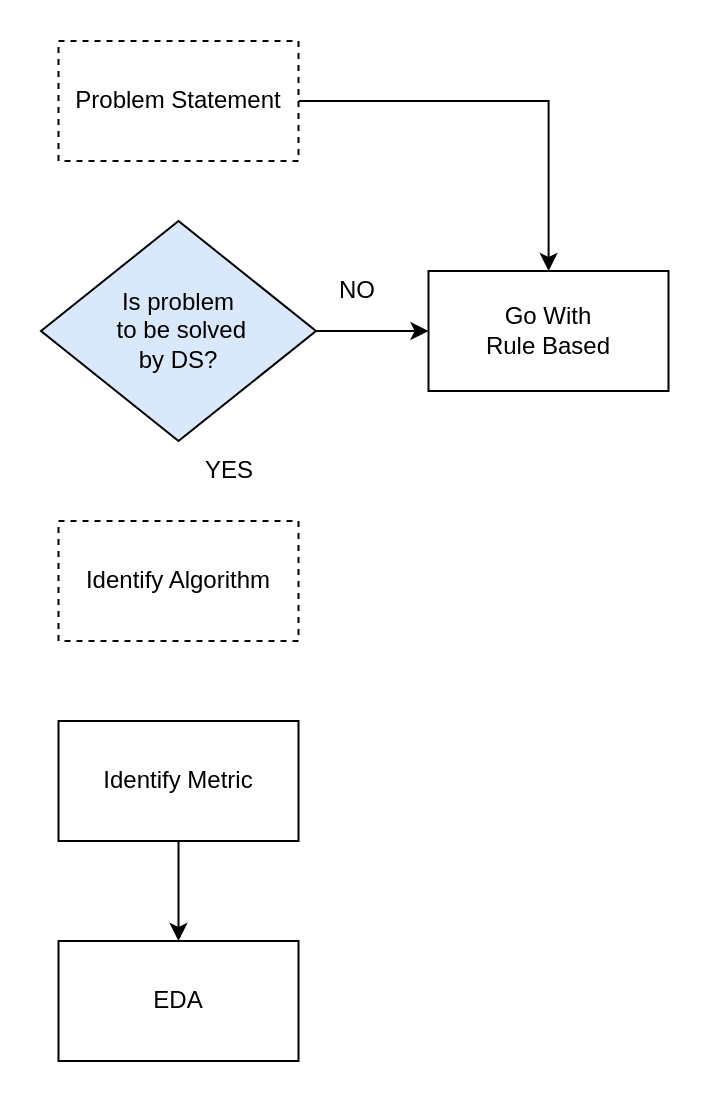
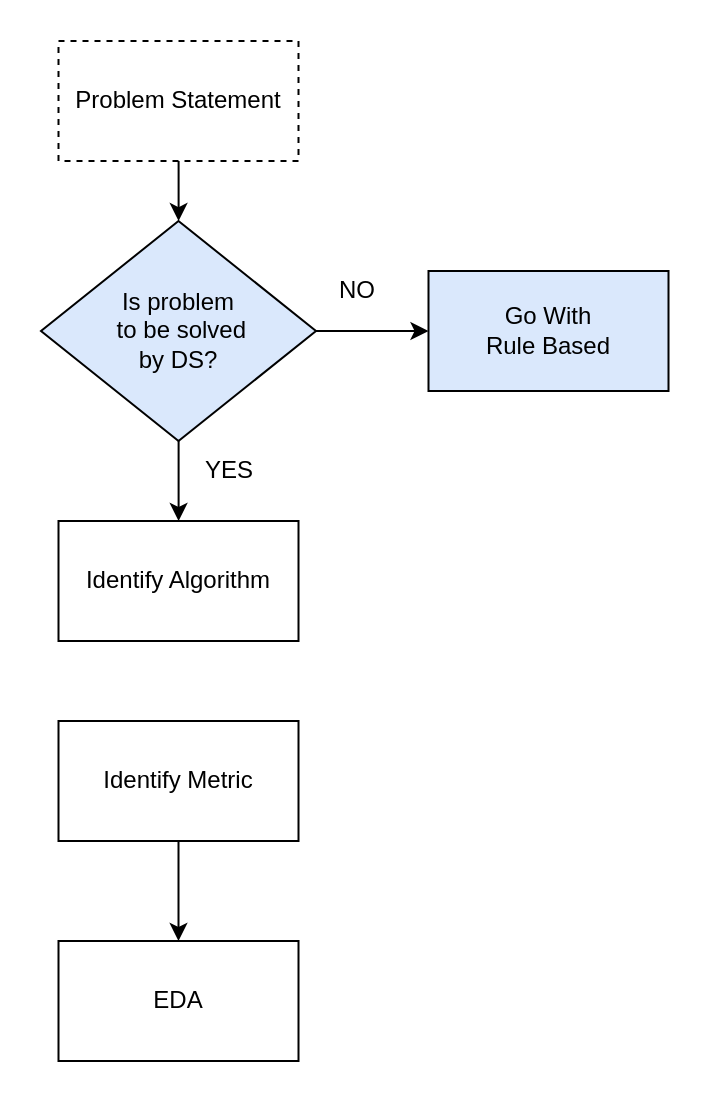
(502, 101) -> (179, 184)
(549, 331) -> (549, 331)
none -> (179, 474)
(179, 581) -> (179, 581)
